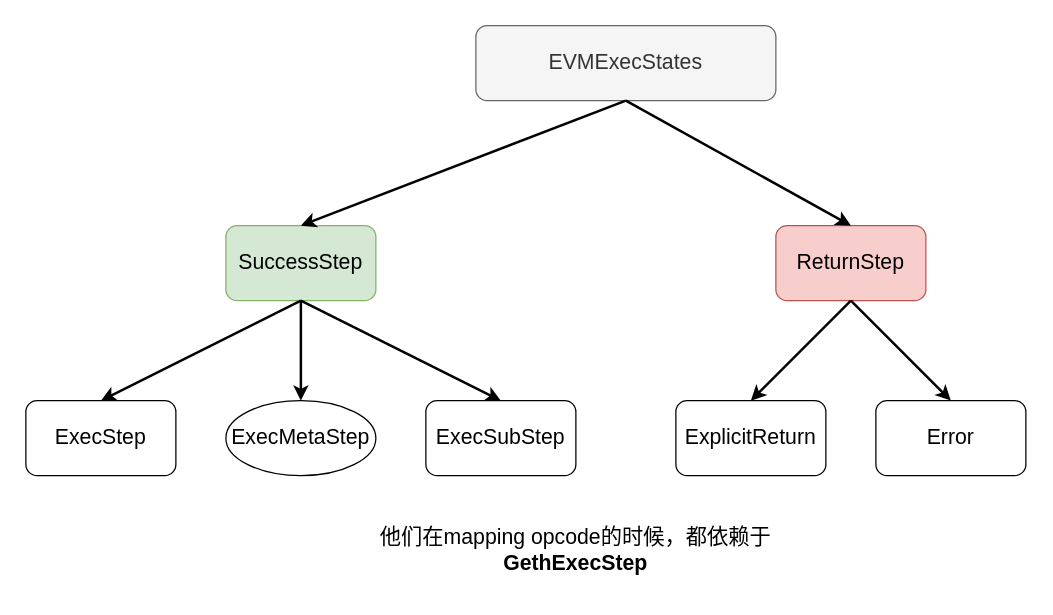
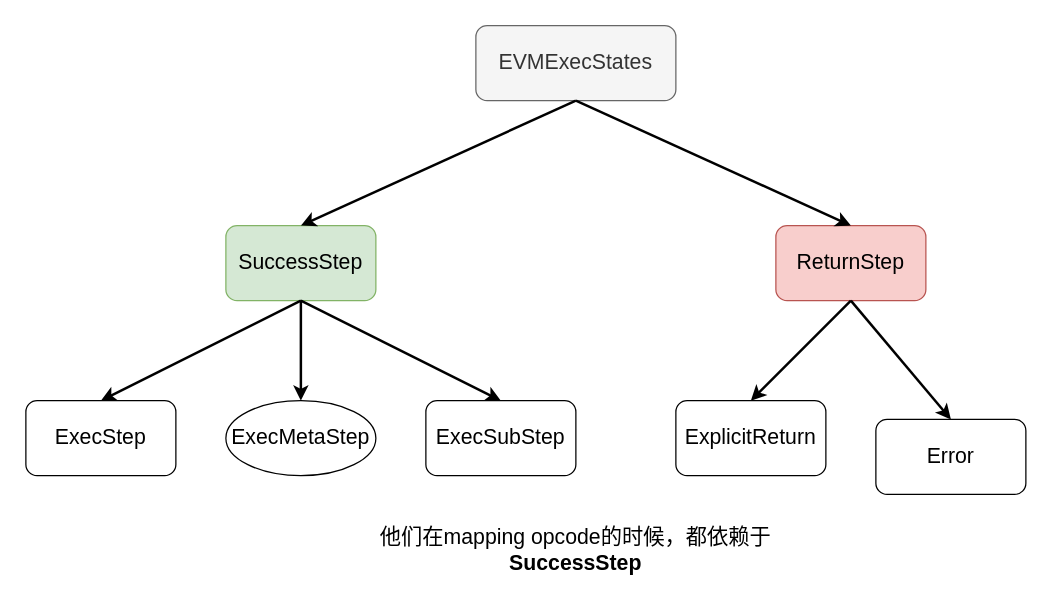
(626, 63) -> (576, 63)
(951, 438) -> (951, 457)
(576, 551) -> (576, 551)
